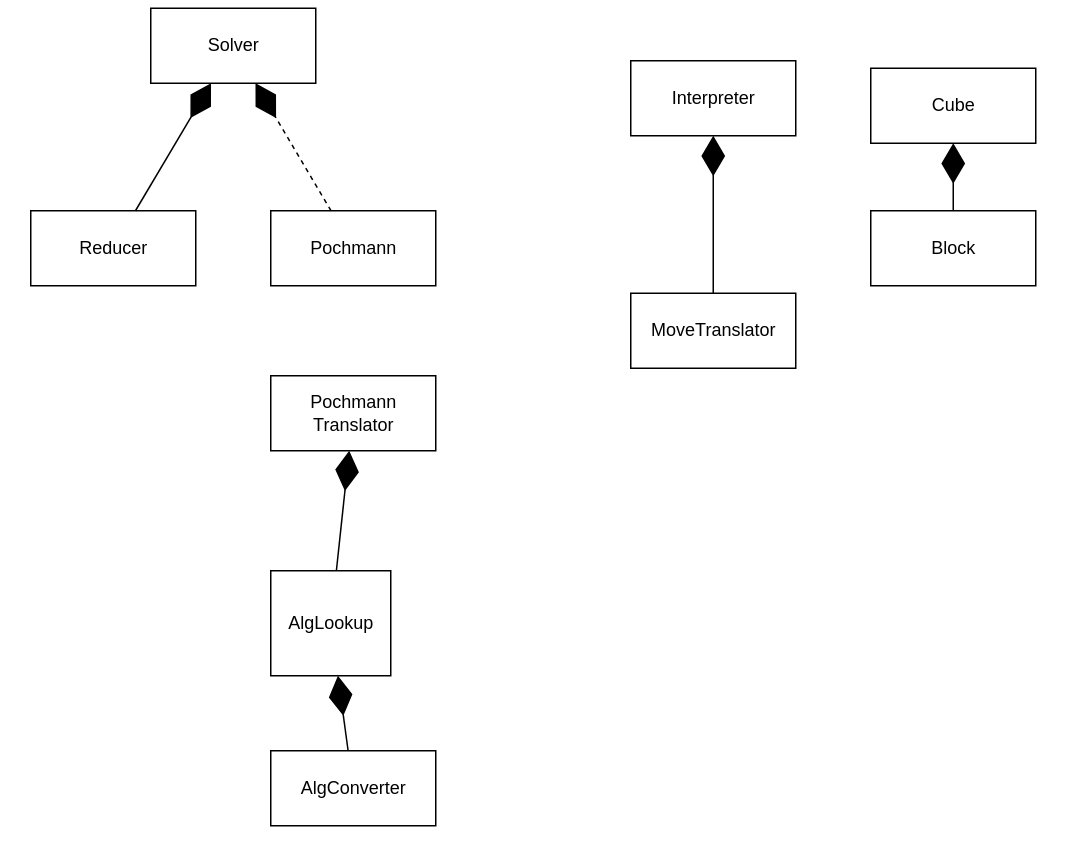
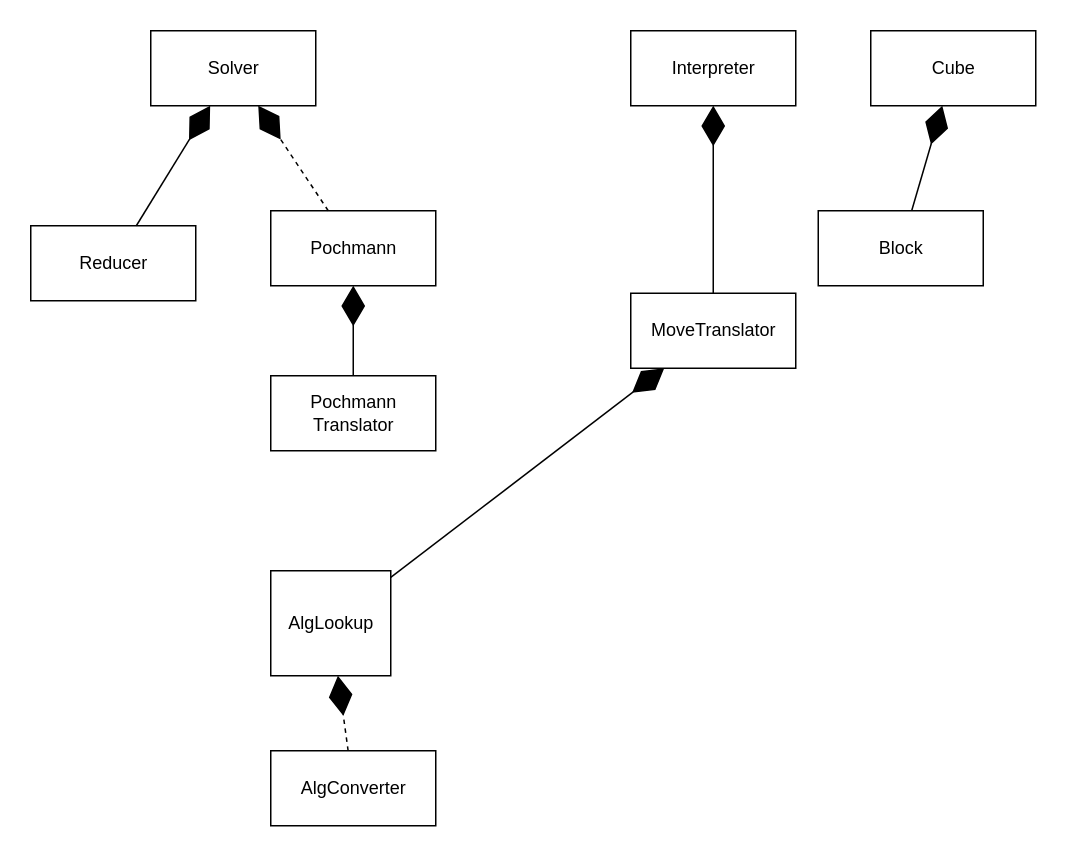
(233, 46) -> (233, 68)
(713, 98) -> (713, 68)
(953, 106) -> (953, 68)
(113, 248) -> (113, 263)
(953, 248) -> (901, 248)
none -> (353, 351)
(341, 531) -> (512, 485)
(345, 731) -> (345, 731)
